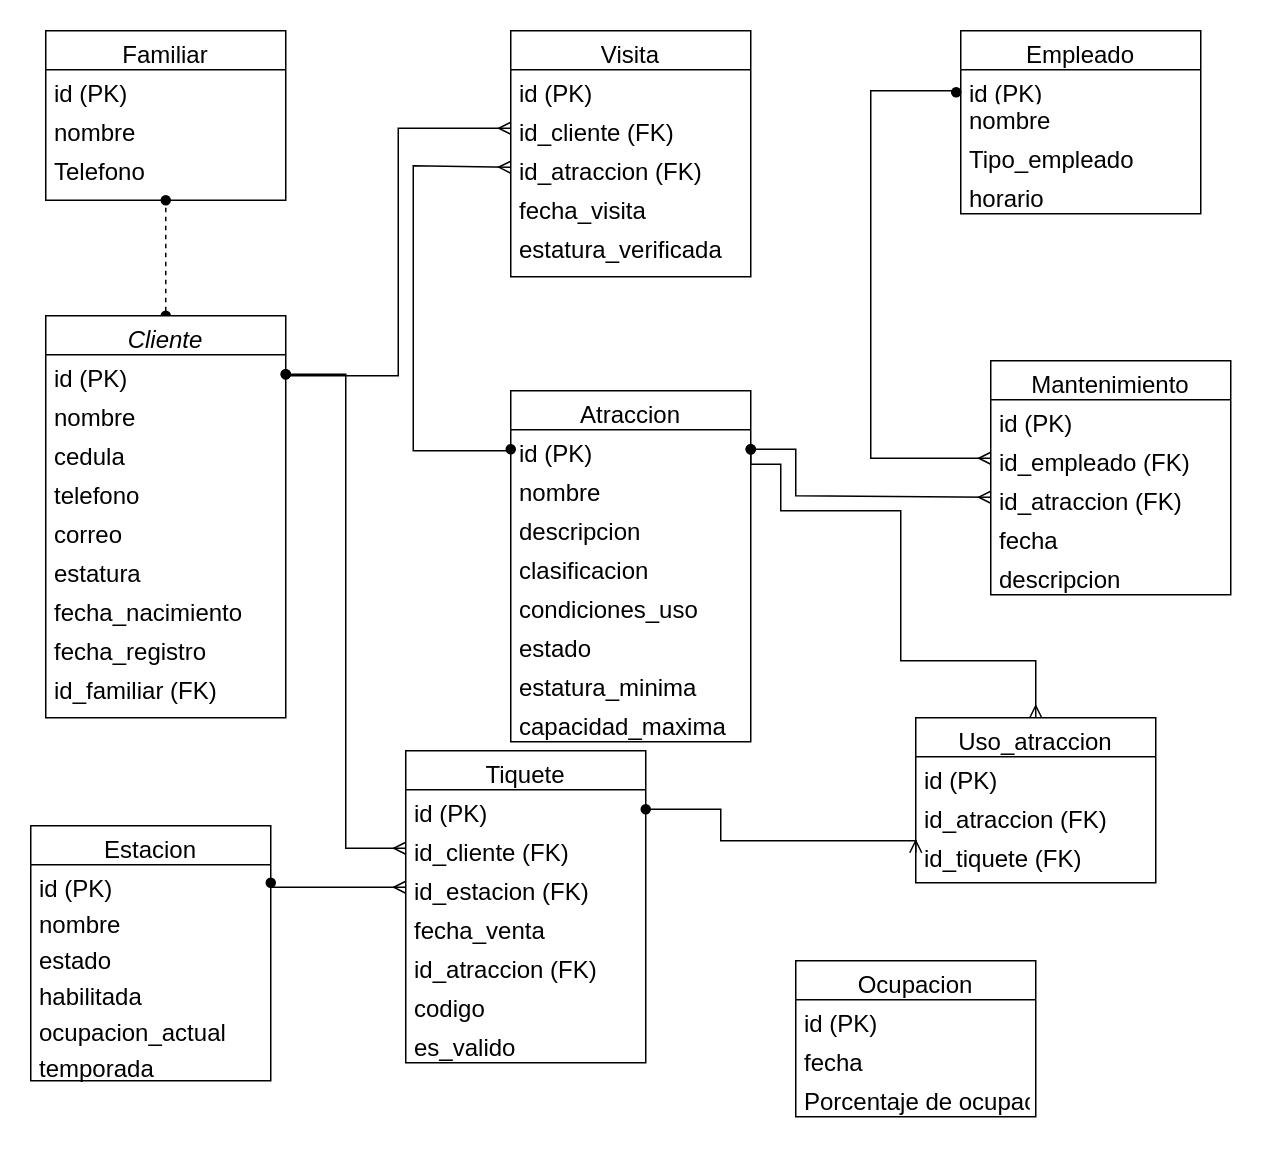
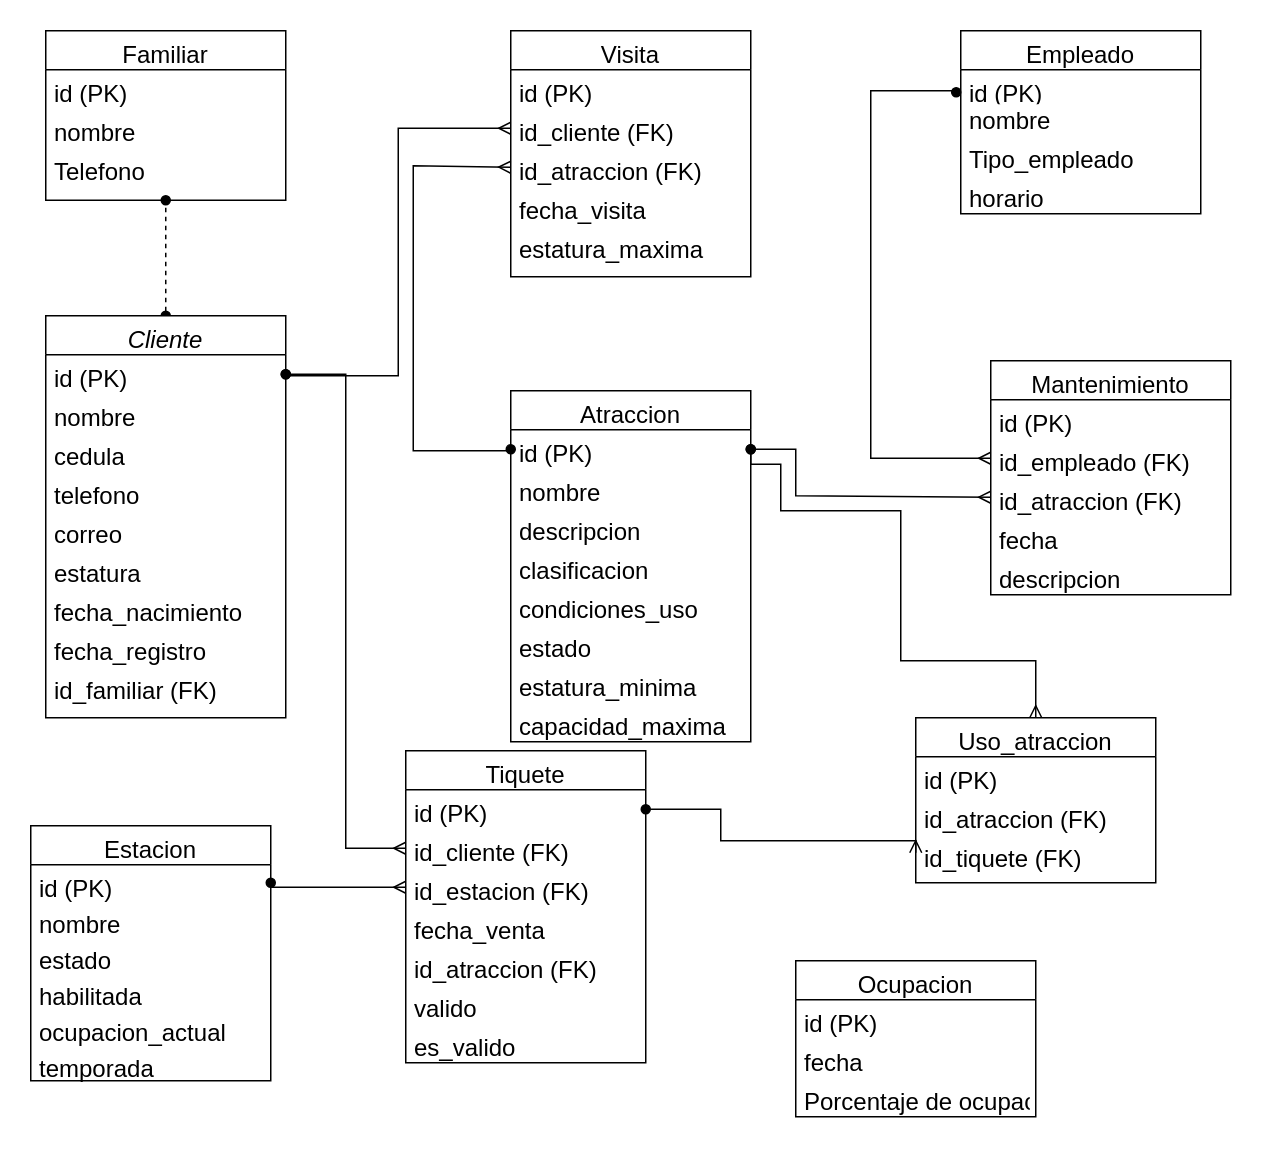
(640, 250) -> (617, 250)
(451, 1009) -> (448, 1009)
